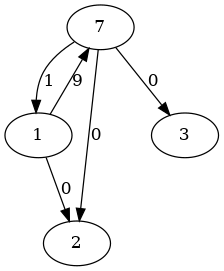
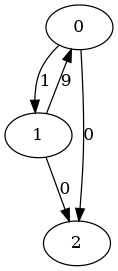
(101, 27) -> (79, 27)
(185, 135) -> none
